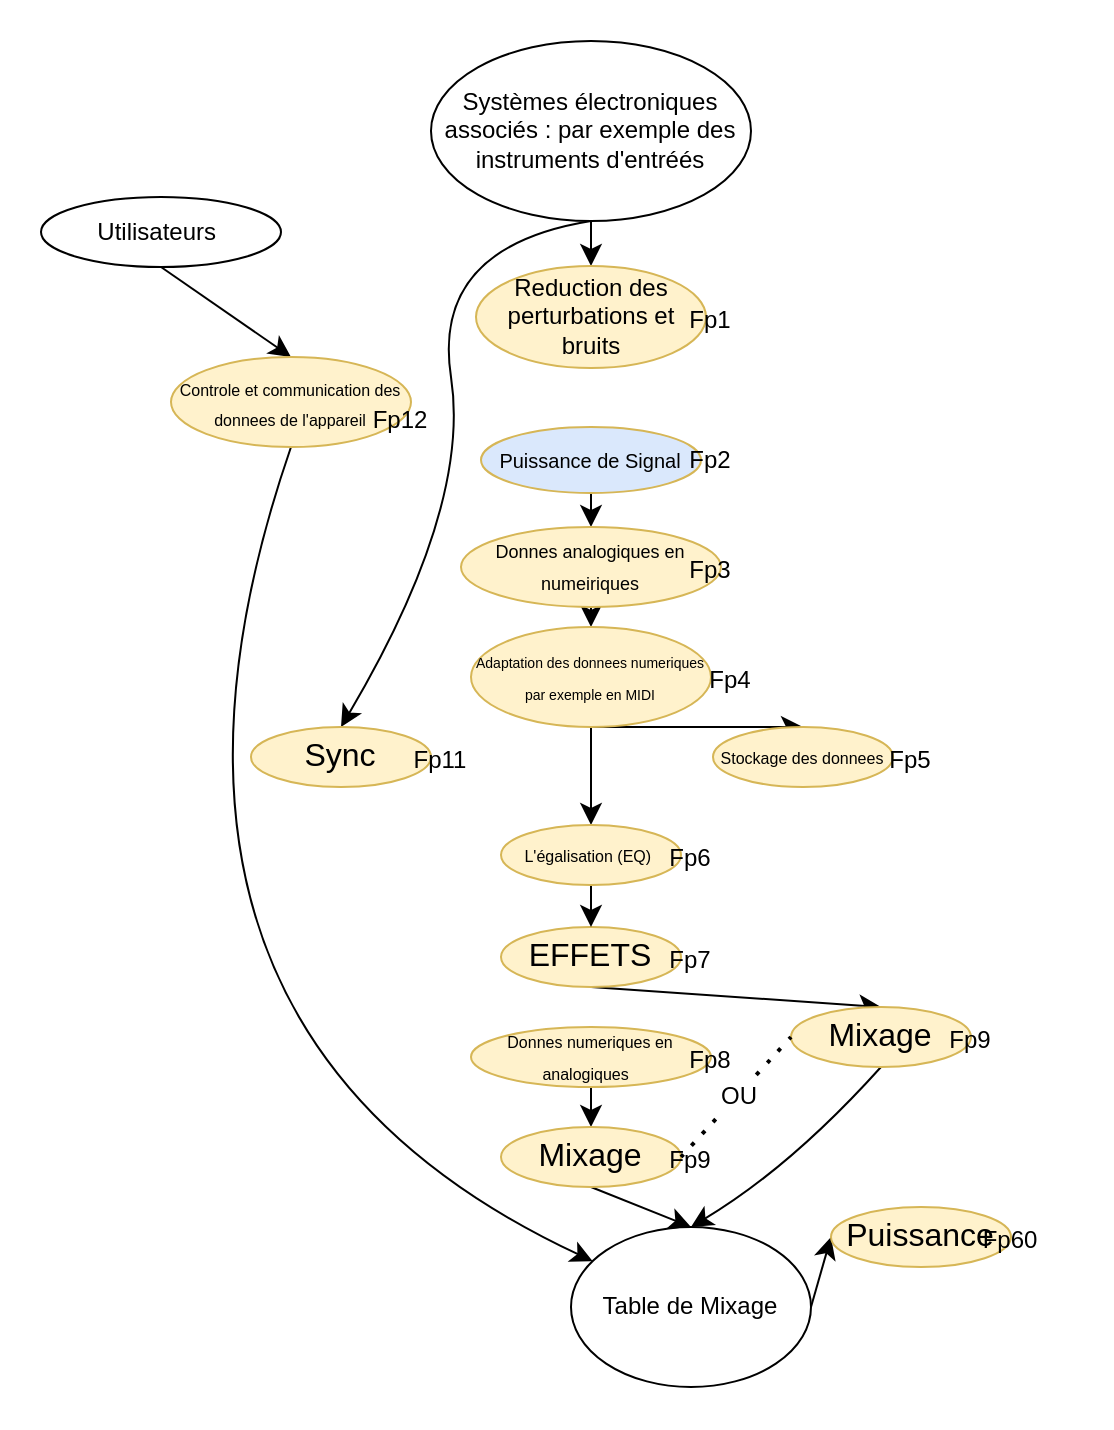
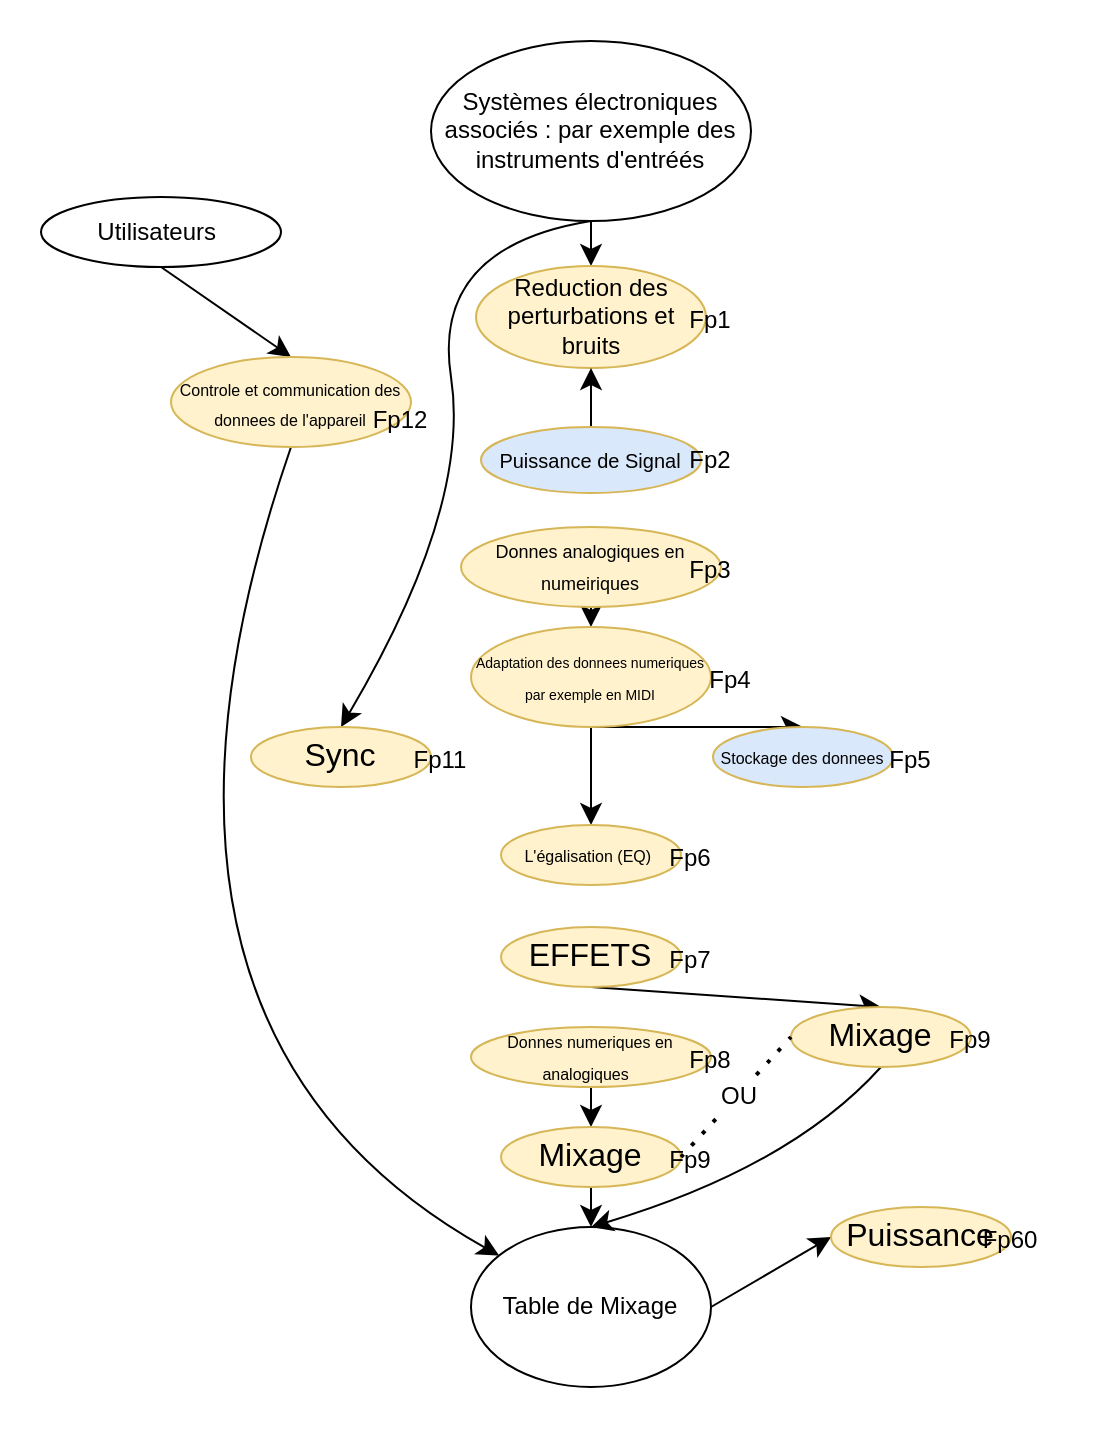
(591, 501) -> (591, 406)
(803, 757) -> (803, 757)
(591, 898) -> none
(691, 1307) -> (591, 1307)
